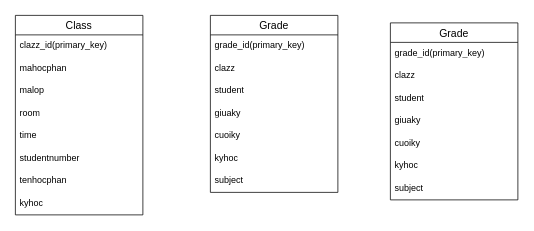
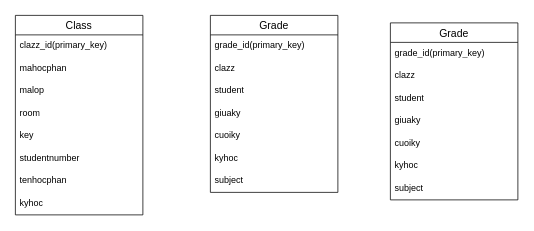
(29, 136) -> (27, 136)
